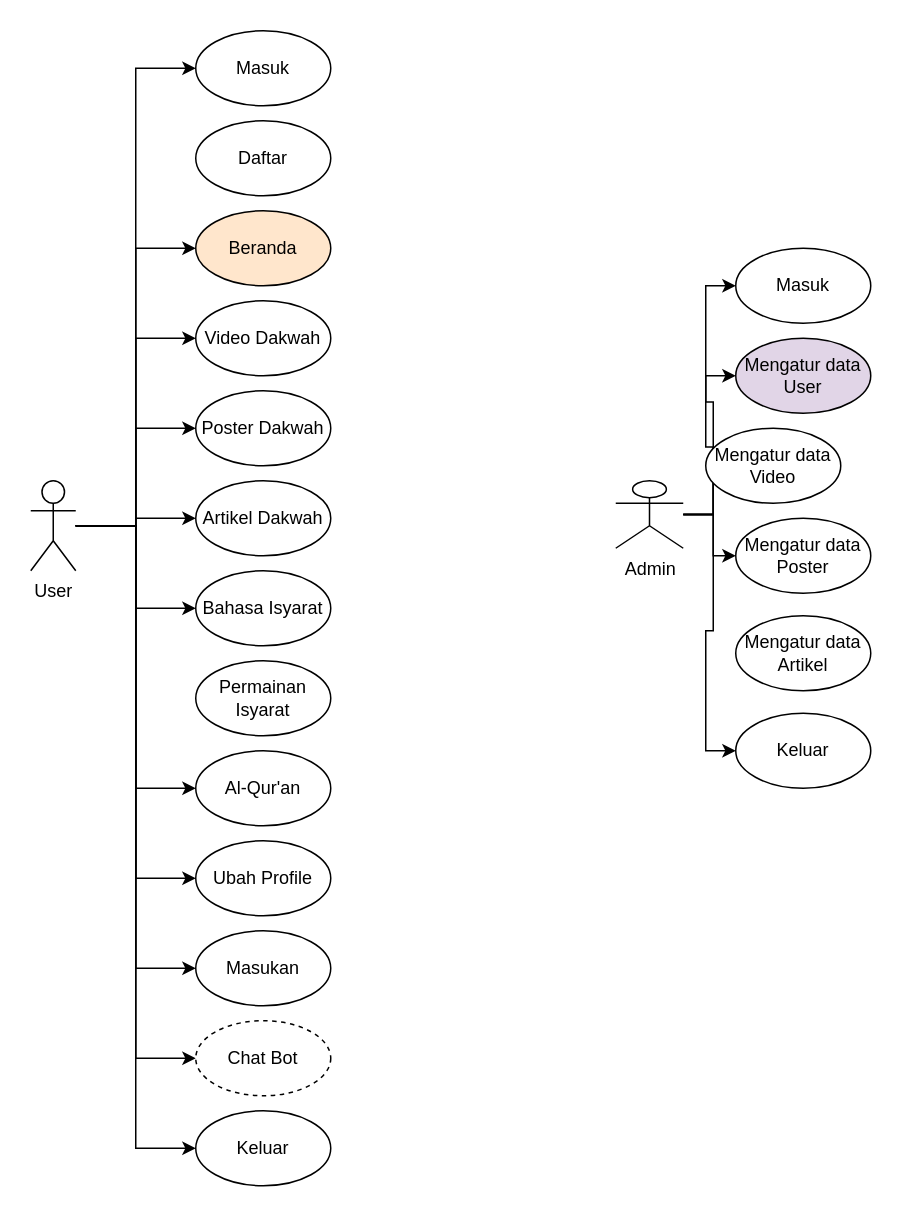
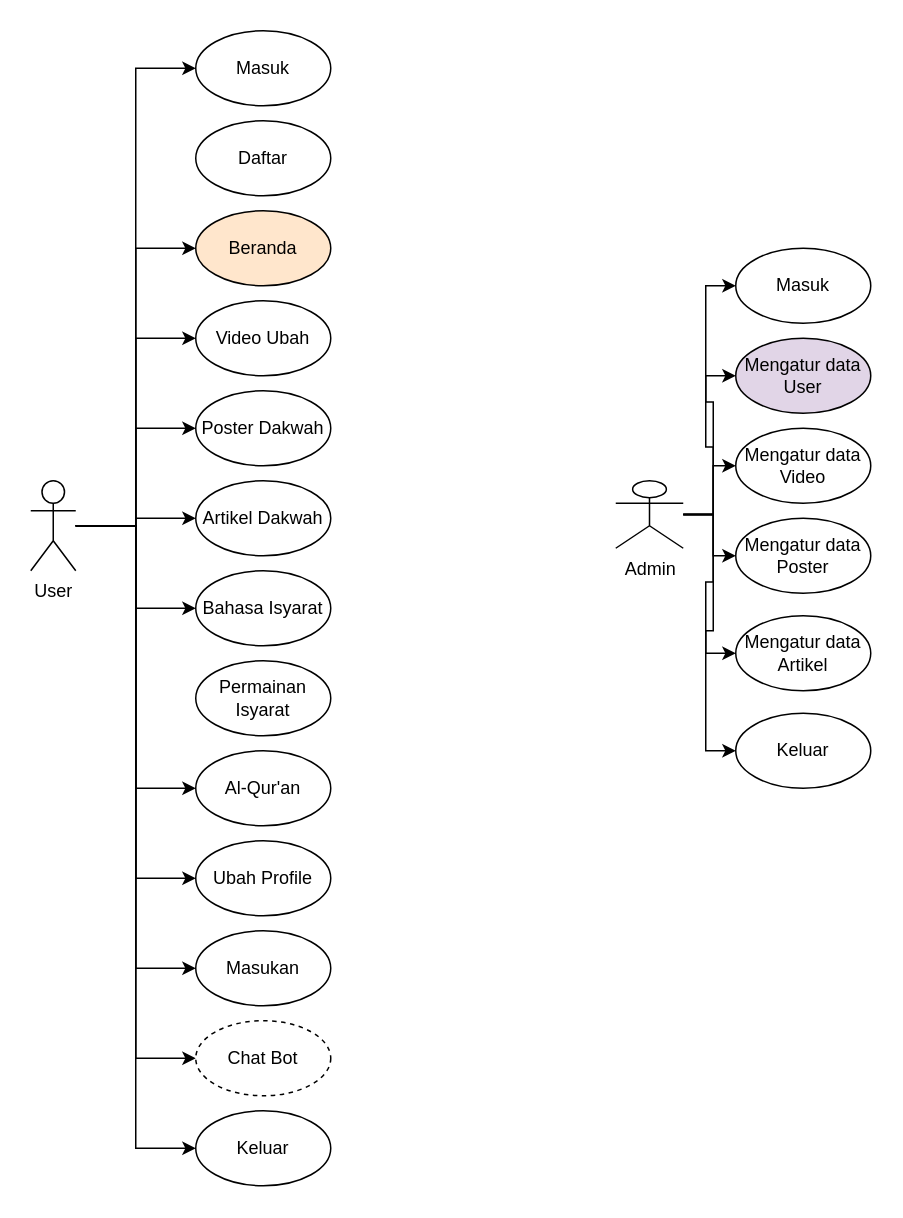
(263, 338) -> (263, 338)
(773, 466) -> (803, 466)
none -> (706, 602)
